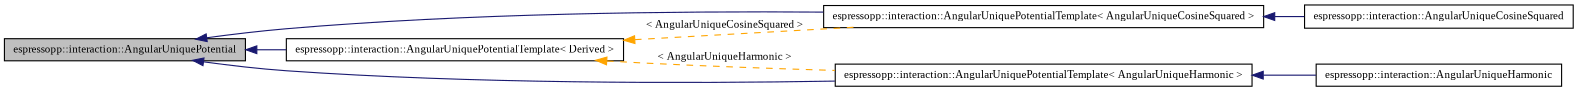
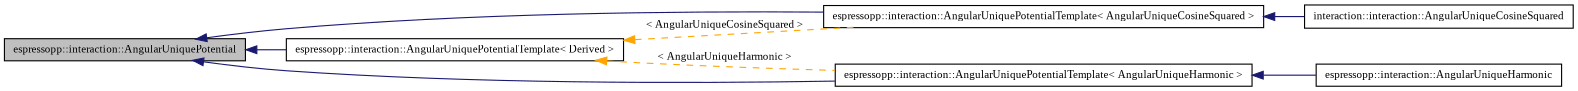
(1439, 17) -> (1439, 17)
